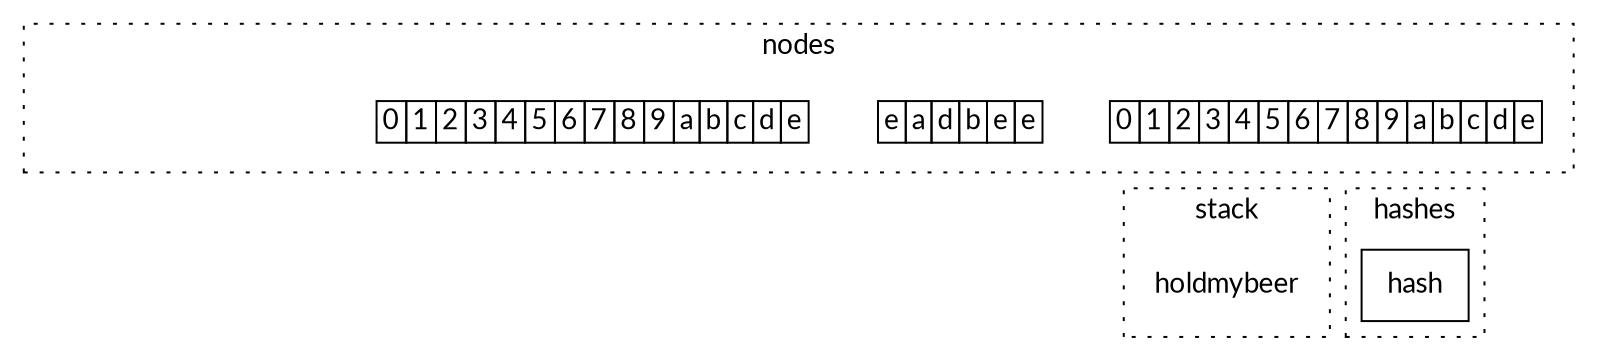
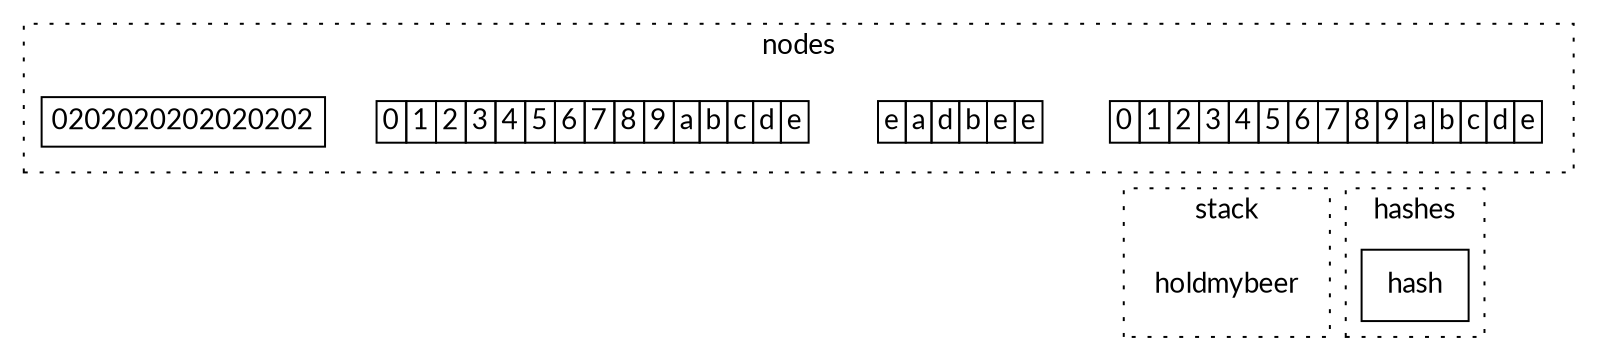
none -> (182, 121)
